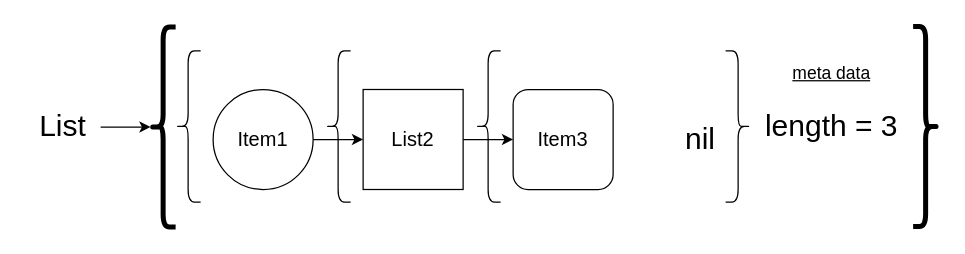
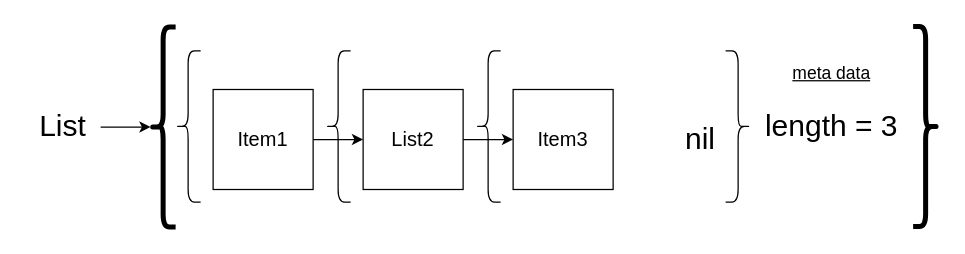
(263, 139) -> (263, 139)
(563, 139) -> (563, 139)
